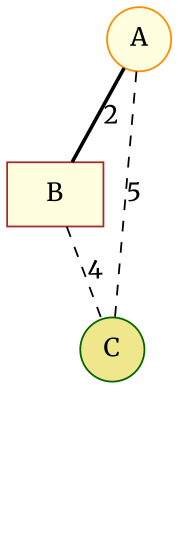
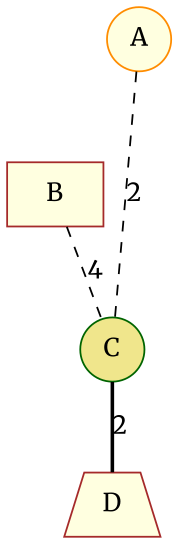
(98, 115) -> none
(135, 194) -> (135, 194)
none -> (112, 505)
